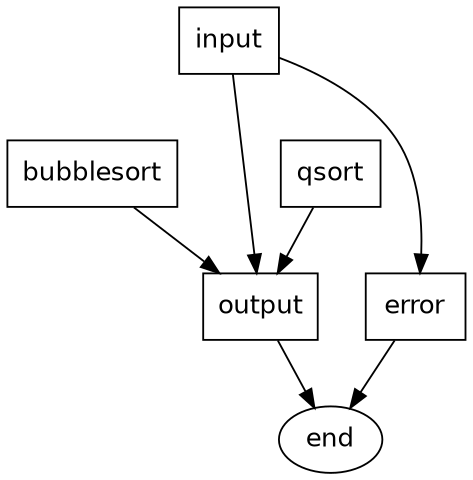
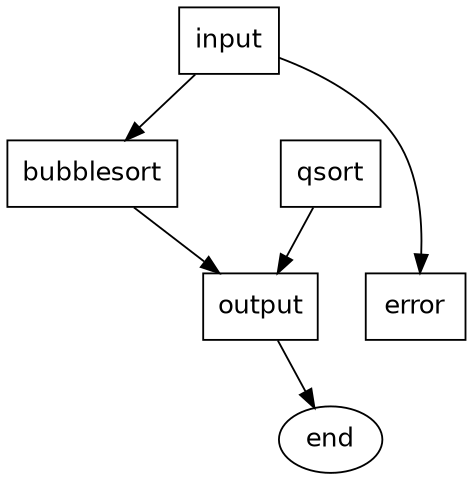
(244, 164) -> (167, 101)
(378, 366) -> none
